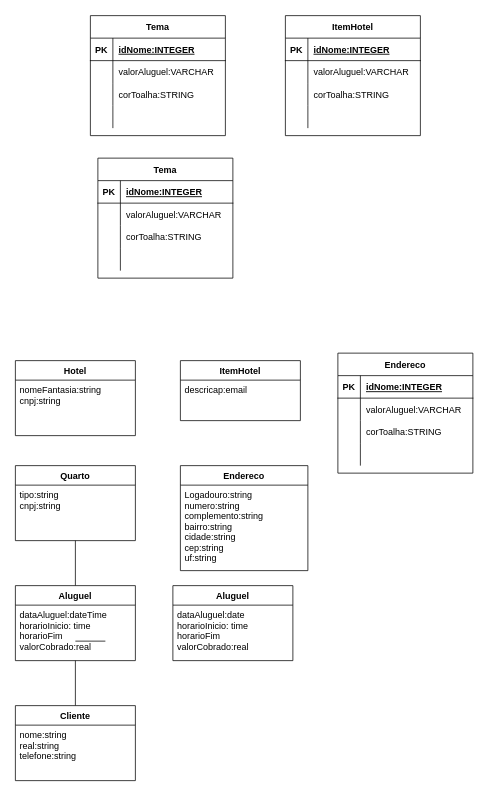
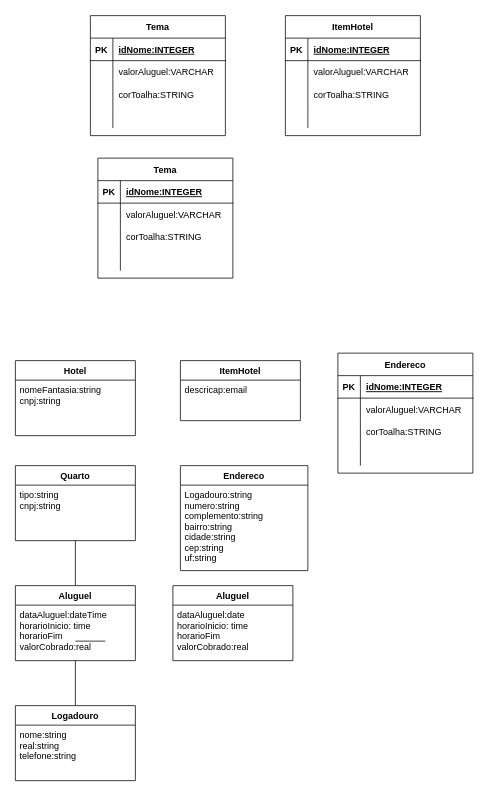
(75, 716) -> (75, 716)
